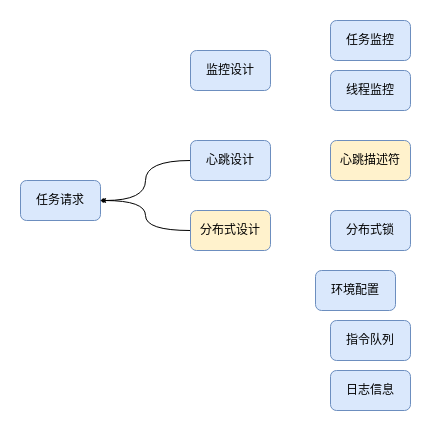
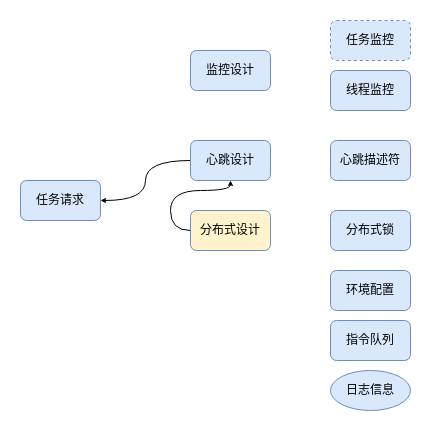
(371, 41) -> (371, 41)
(371, 161) -> (371, 161)
(124, 199) -> (123, 199)
(148, 222) -> (183, 193)
(356, 291) -> (371, 291)
(371, 391) -> (371, 391)
